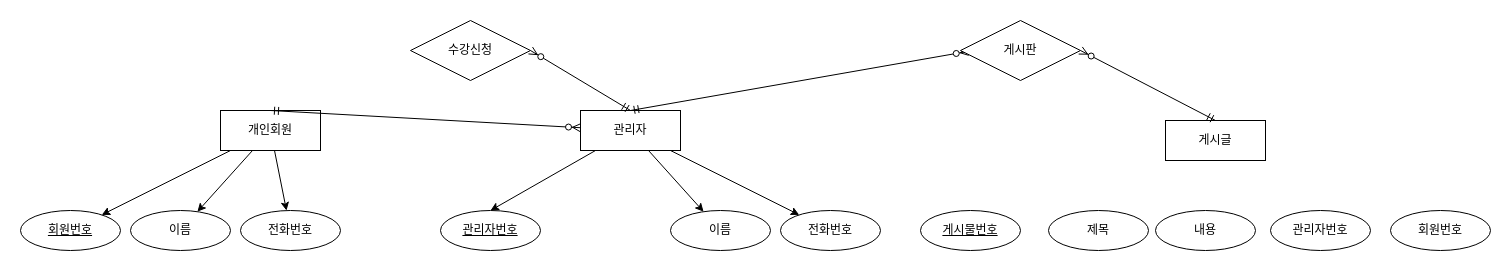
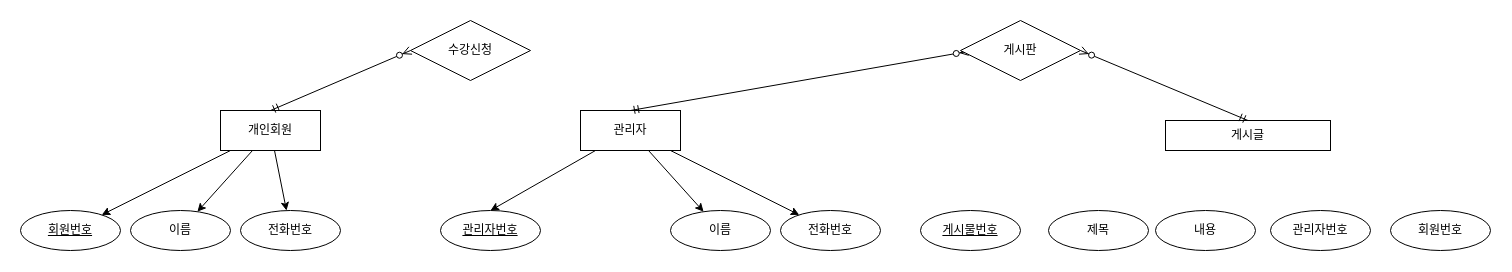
(580, 80) -> none
(426, 119) -> (341, 81)
(1216, 141) -> (1248, 136)
